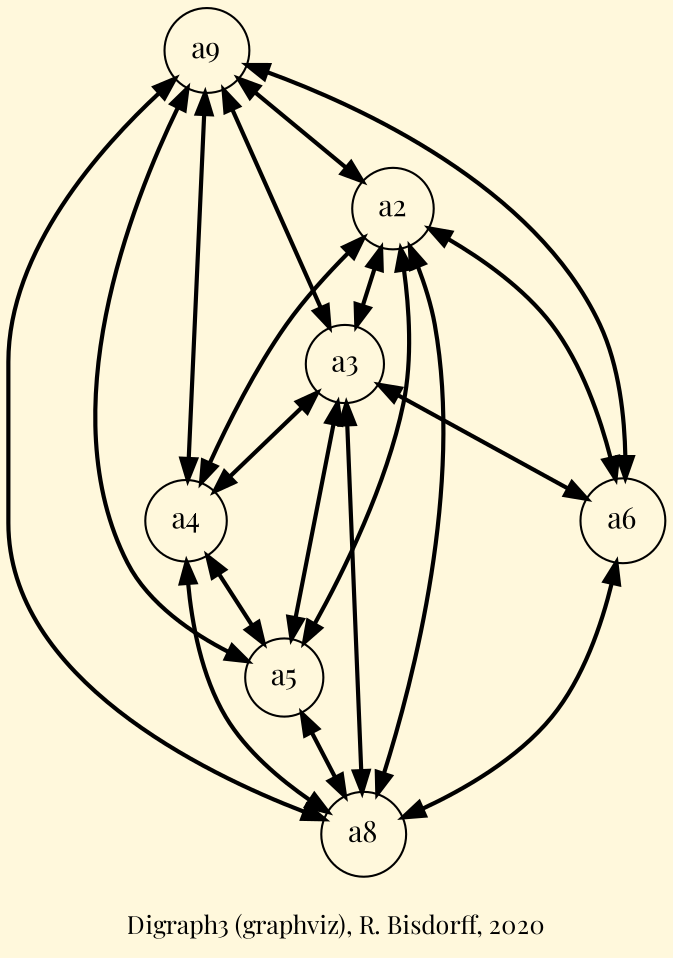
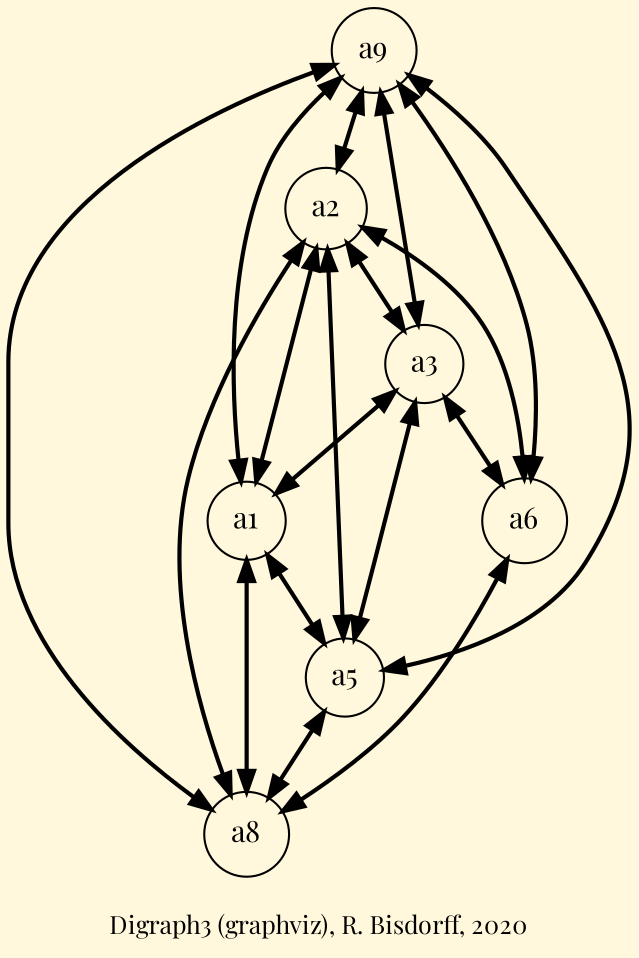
(186, 521) -> (247, 521)
(354, 598) -> none
